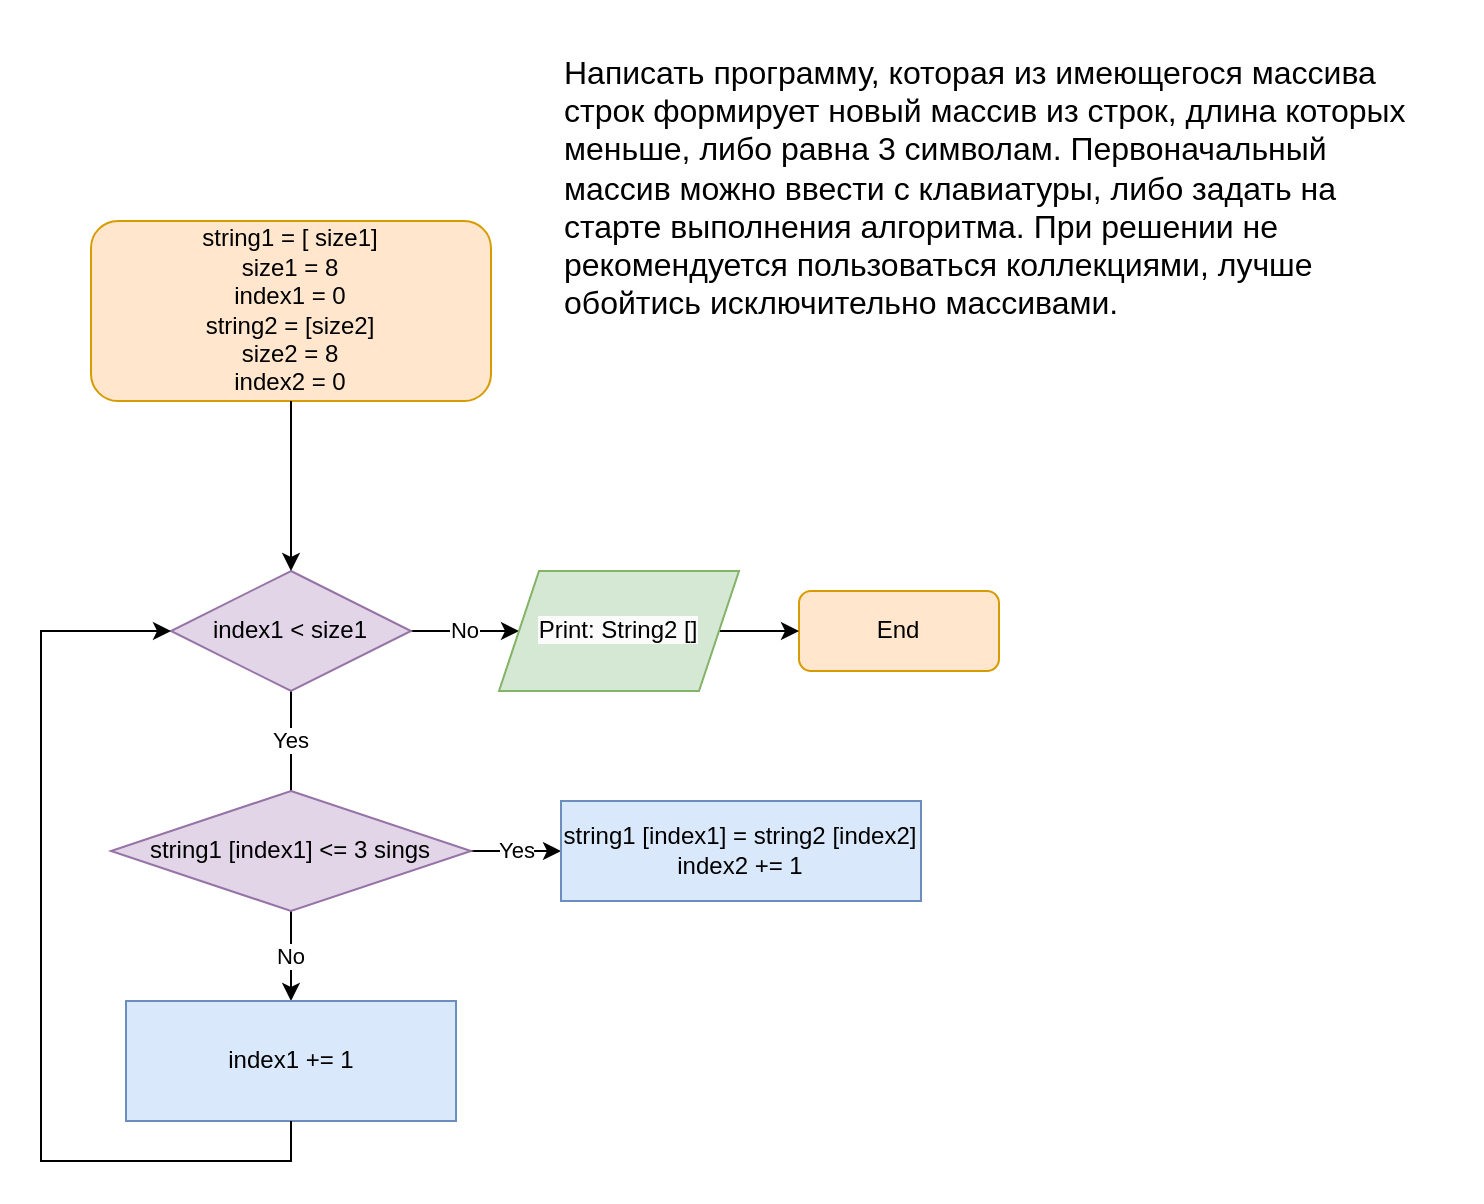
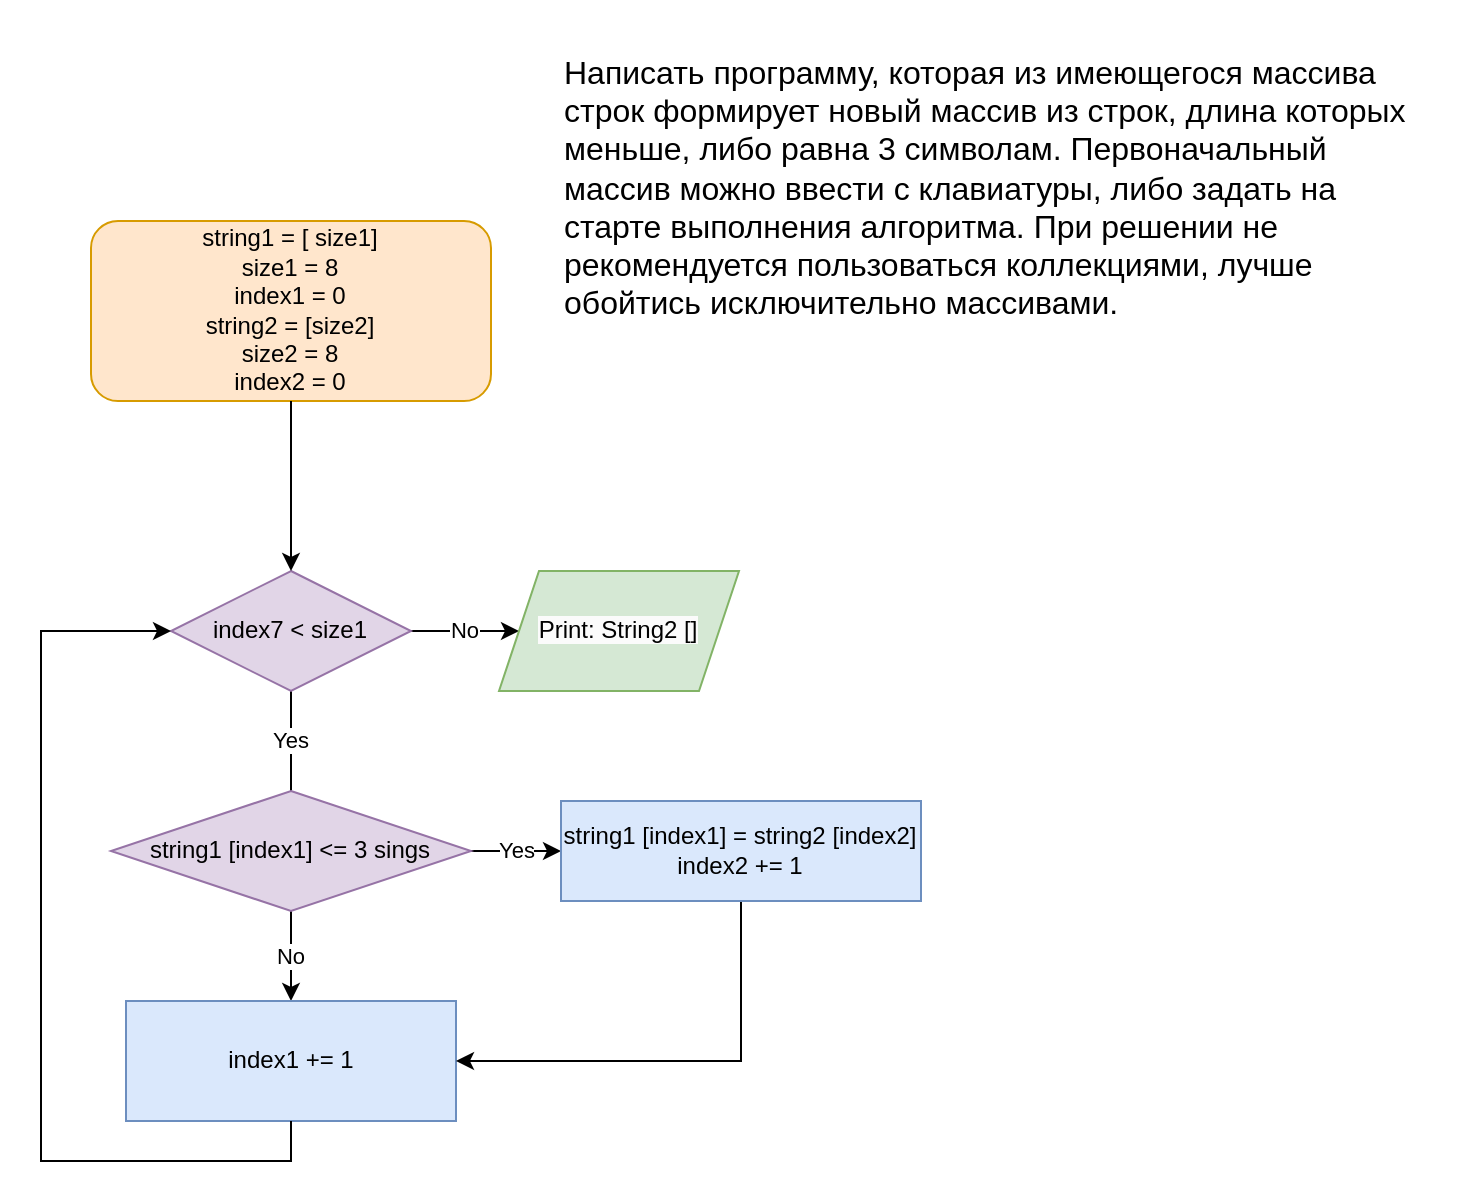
(291, 631) -> (291, 631)
(772, 631) -> none
(899, 631) -> none
none -> (685, 1061)
